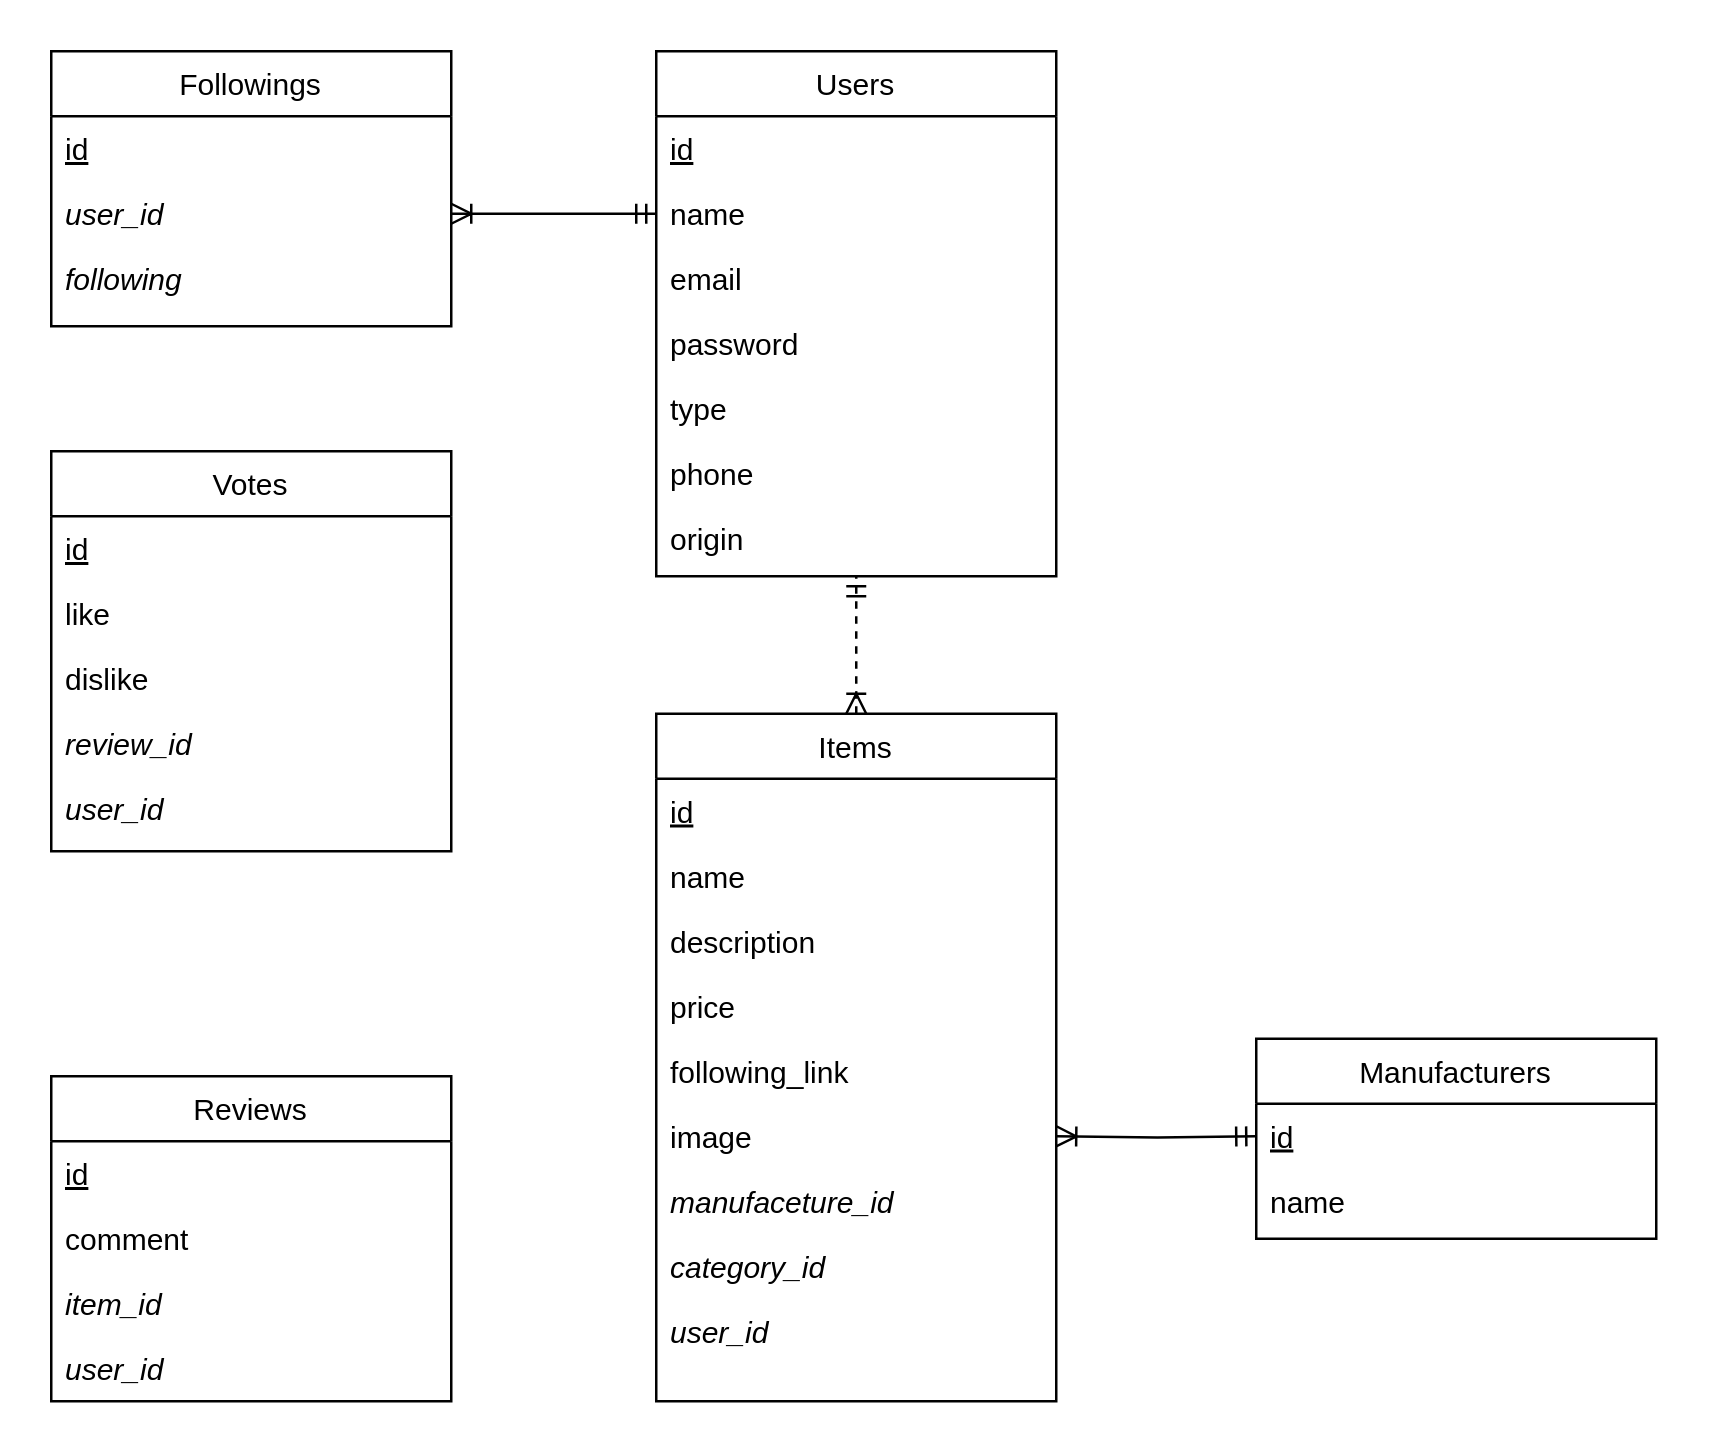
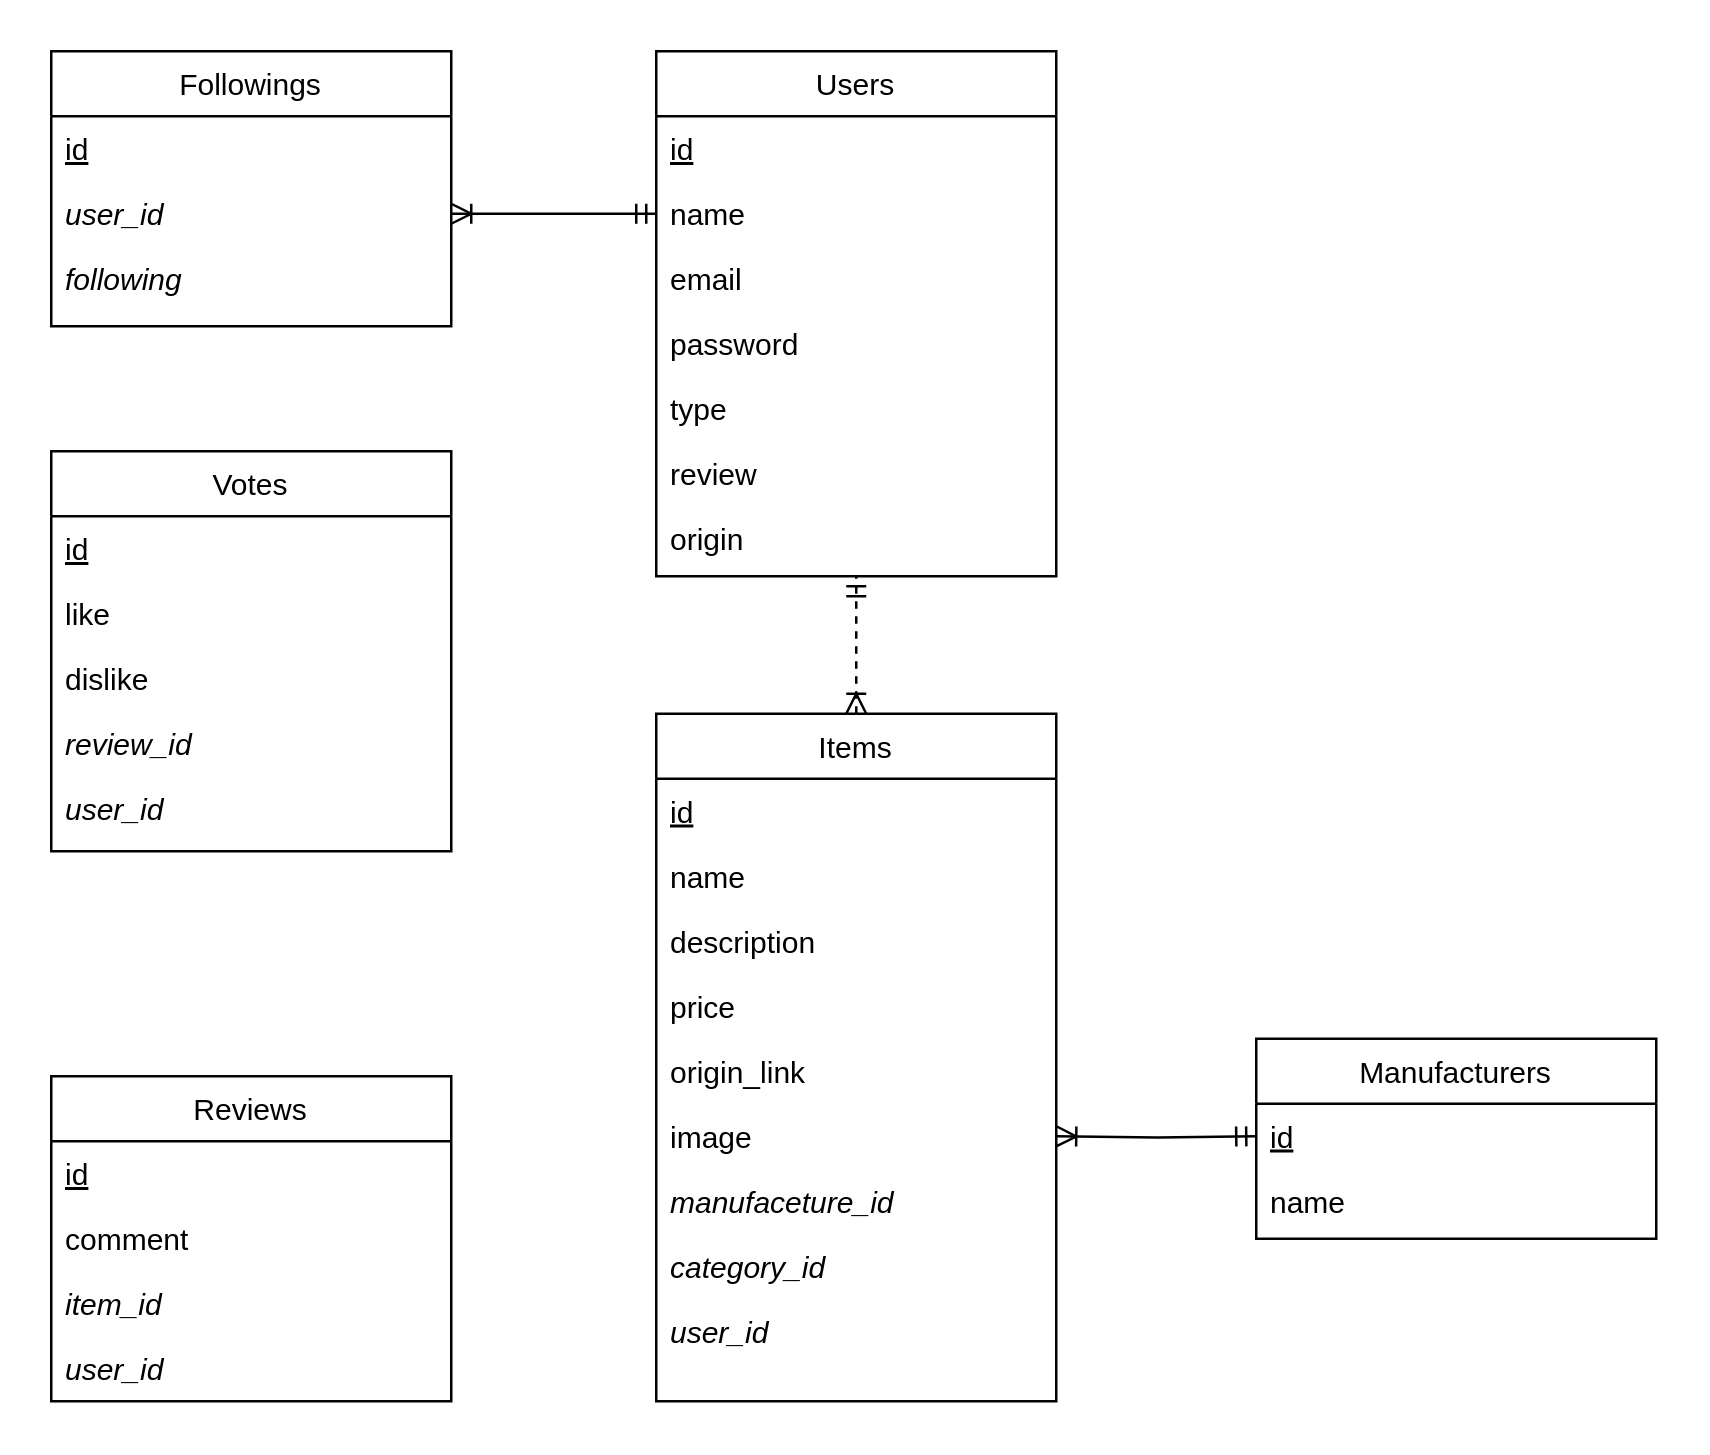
(712, 475) -> (717, 475)
(768, 1073) -> (747, 1073)
